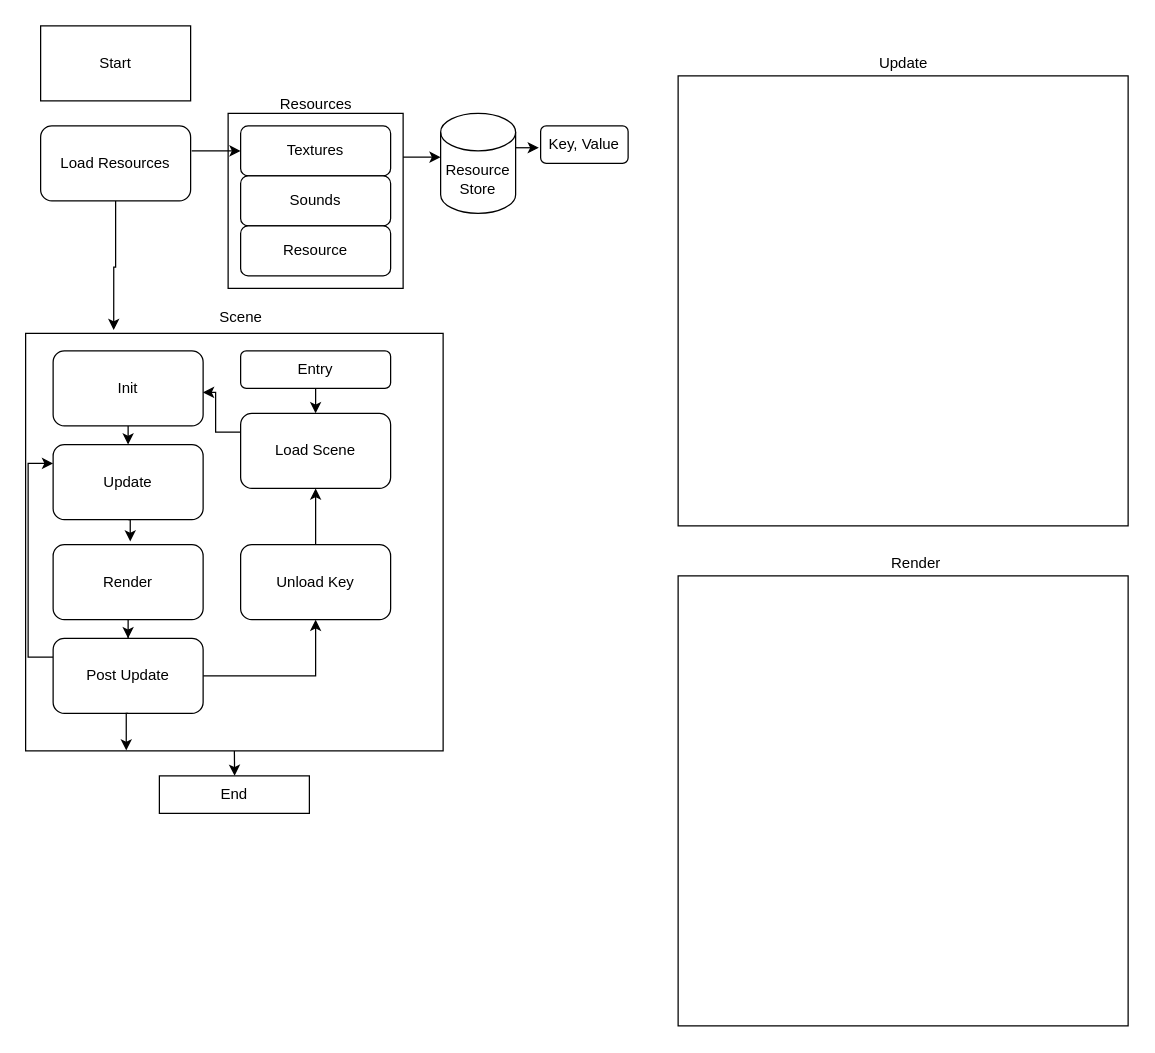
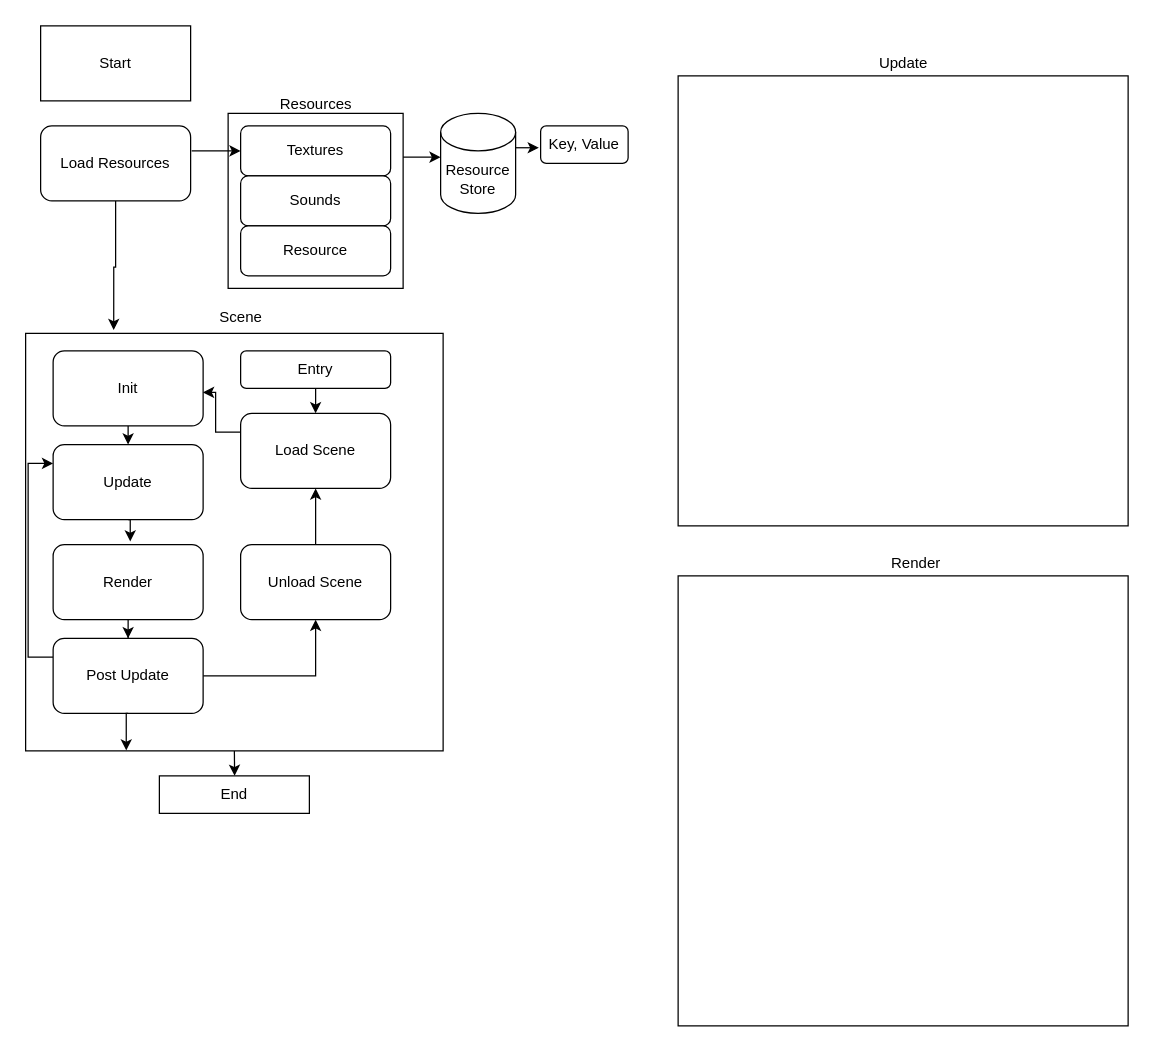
(316, 582) -> (316, 582)
